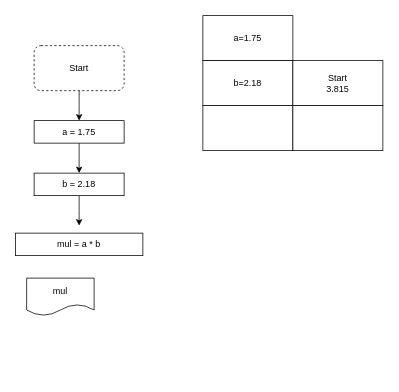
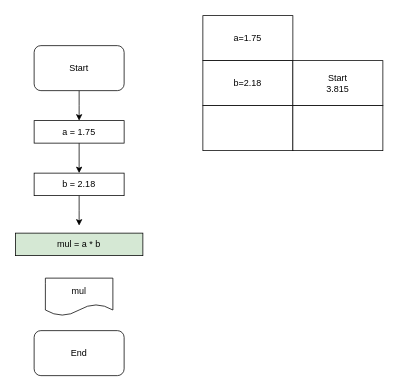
(79, 68) -> (79, 68)
(79, 244) -> (79, 244)
(60, 297) -> (79, 297)
none -> (79, 353)
